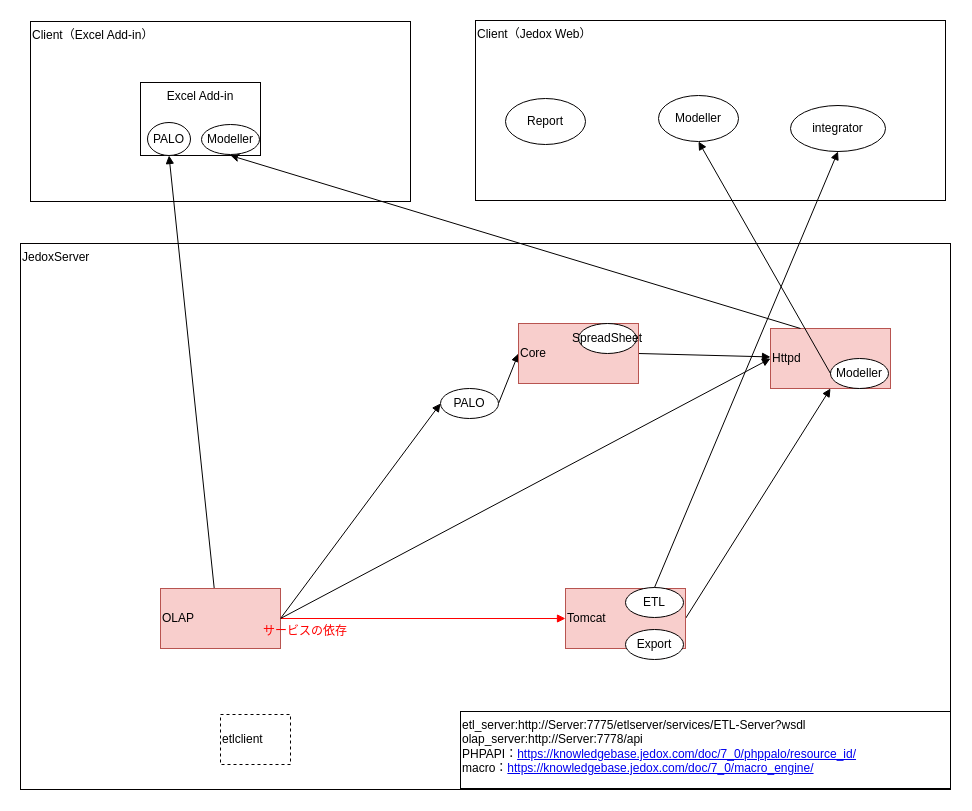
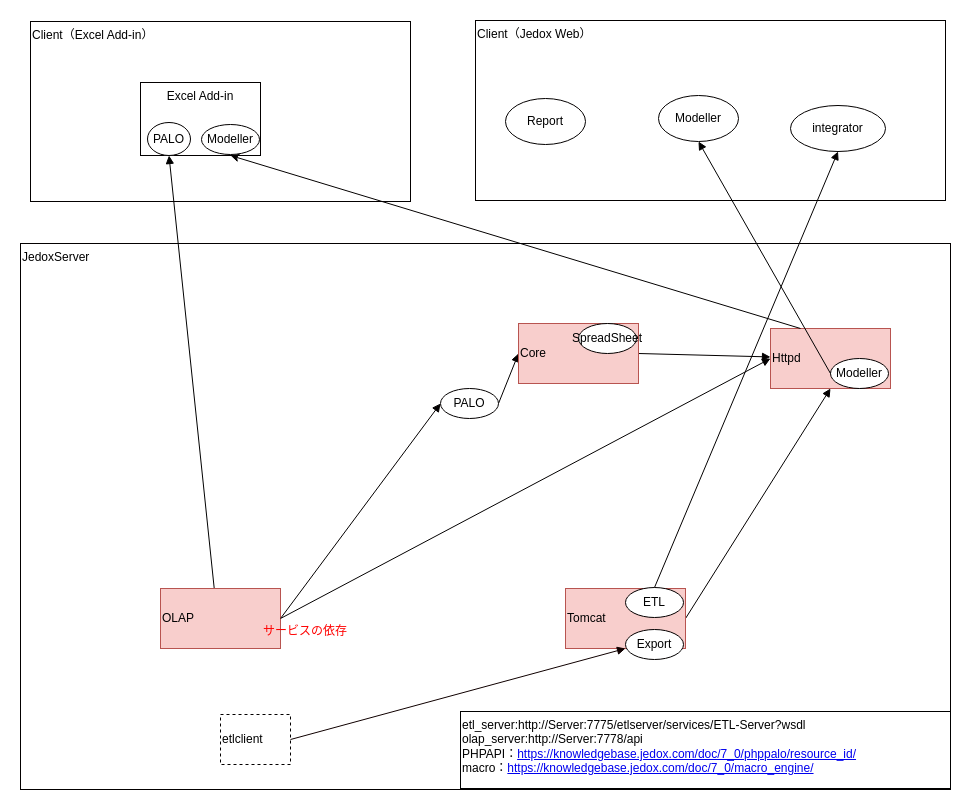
(420, 619) -> none
none -> (454, 695)
